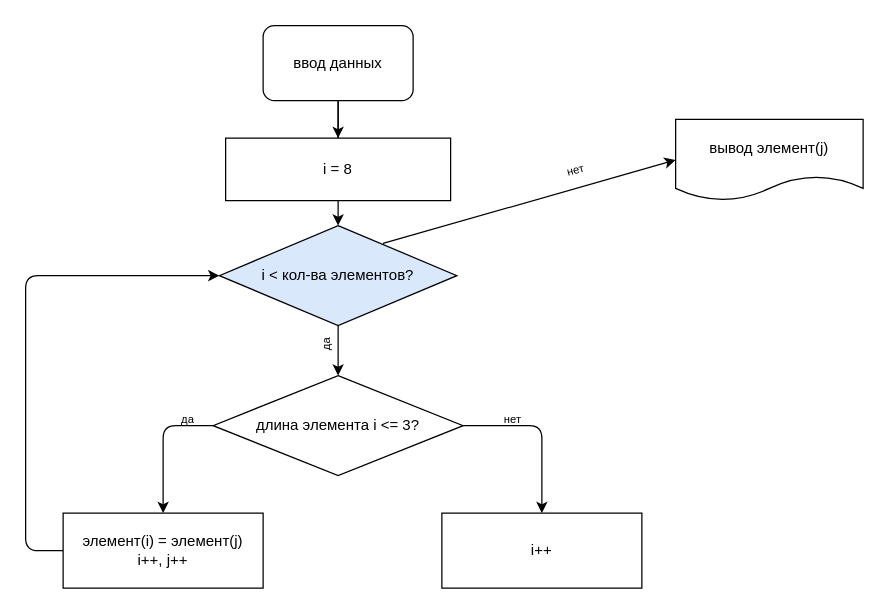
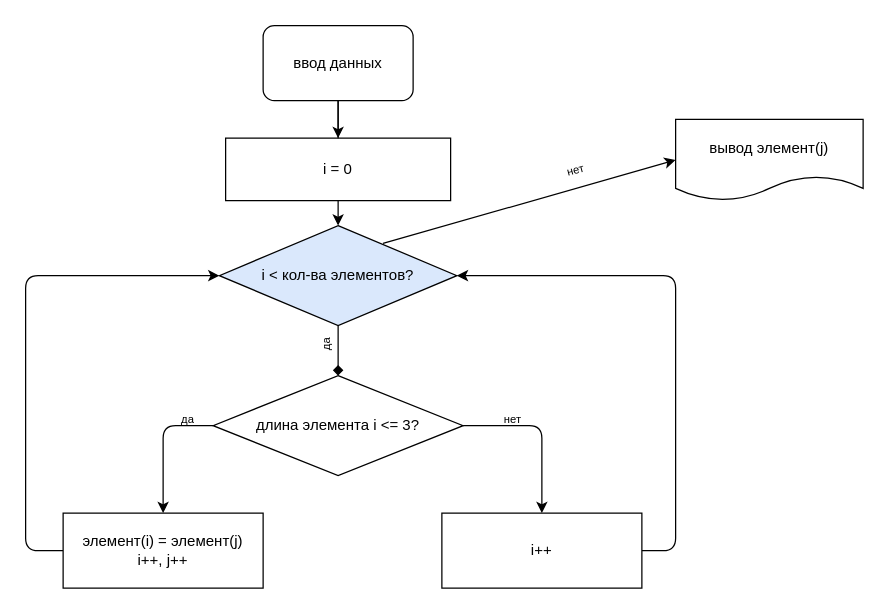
(338, 169) -> (338, 169)
none -> (676, 325)
(338, 366) -> (338, 365)
